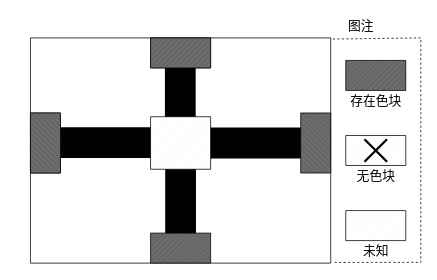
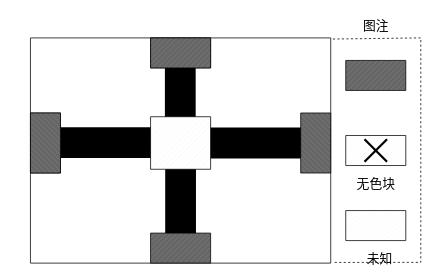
(360, 27) -> (375, 27)
(375, 102) -> none
(375, 177) -> (375, 184)
(375, 252) -> (379, 259)
